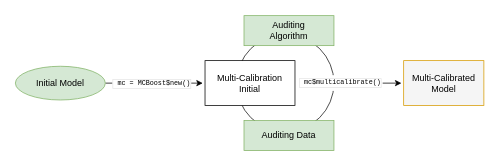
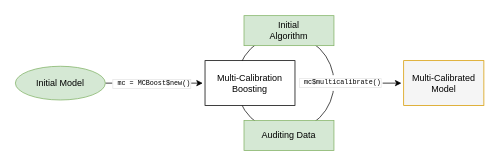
(289, 30) -> (289, 30)
(250, 83) -> (250, 83)
